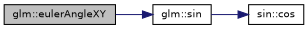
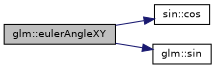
(225, 15) -> (130, 23)
